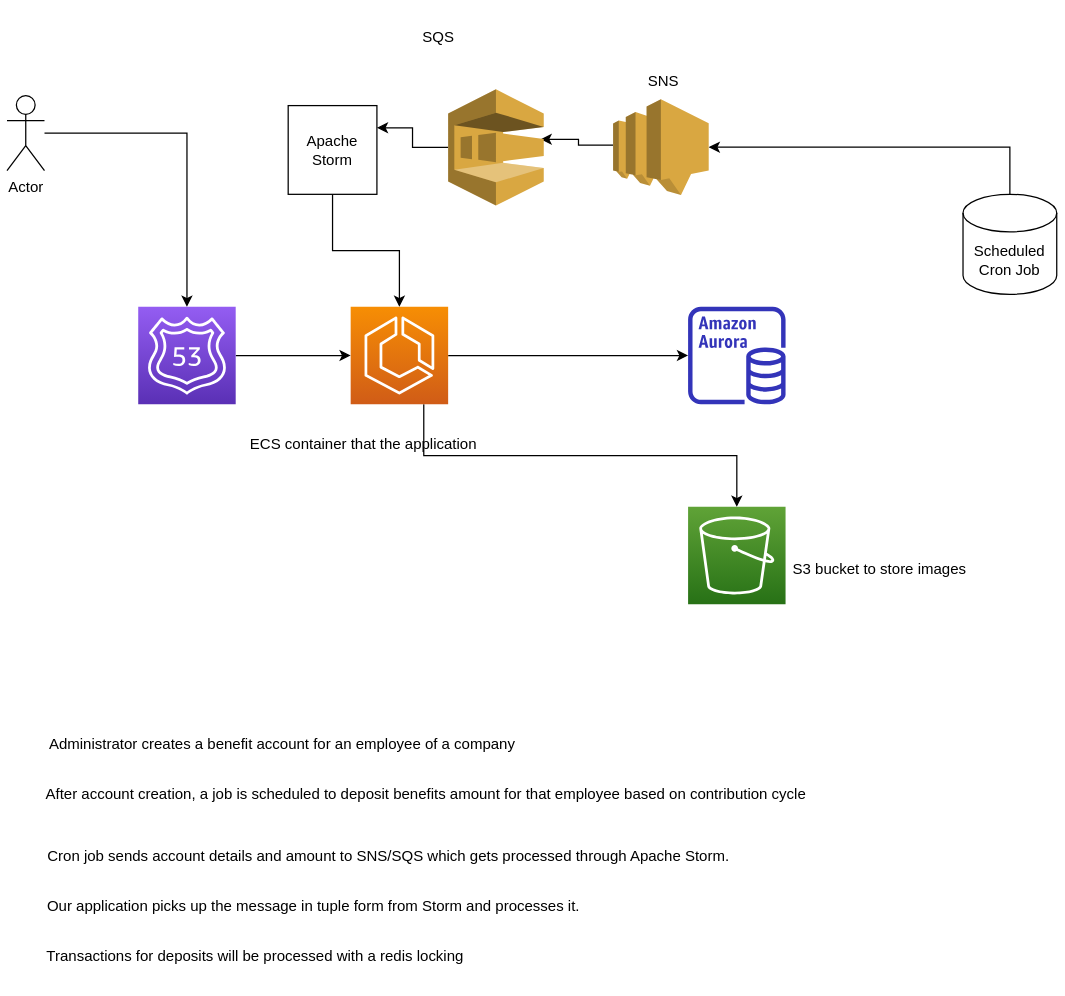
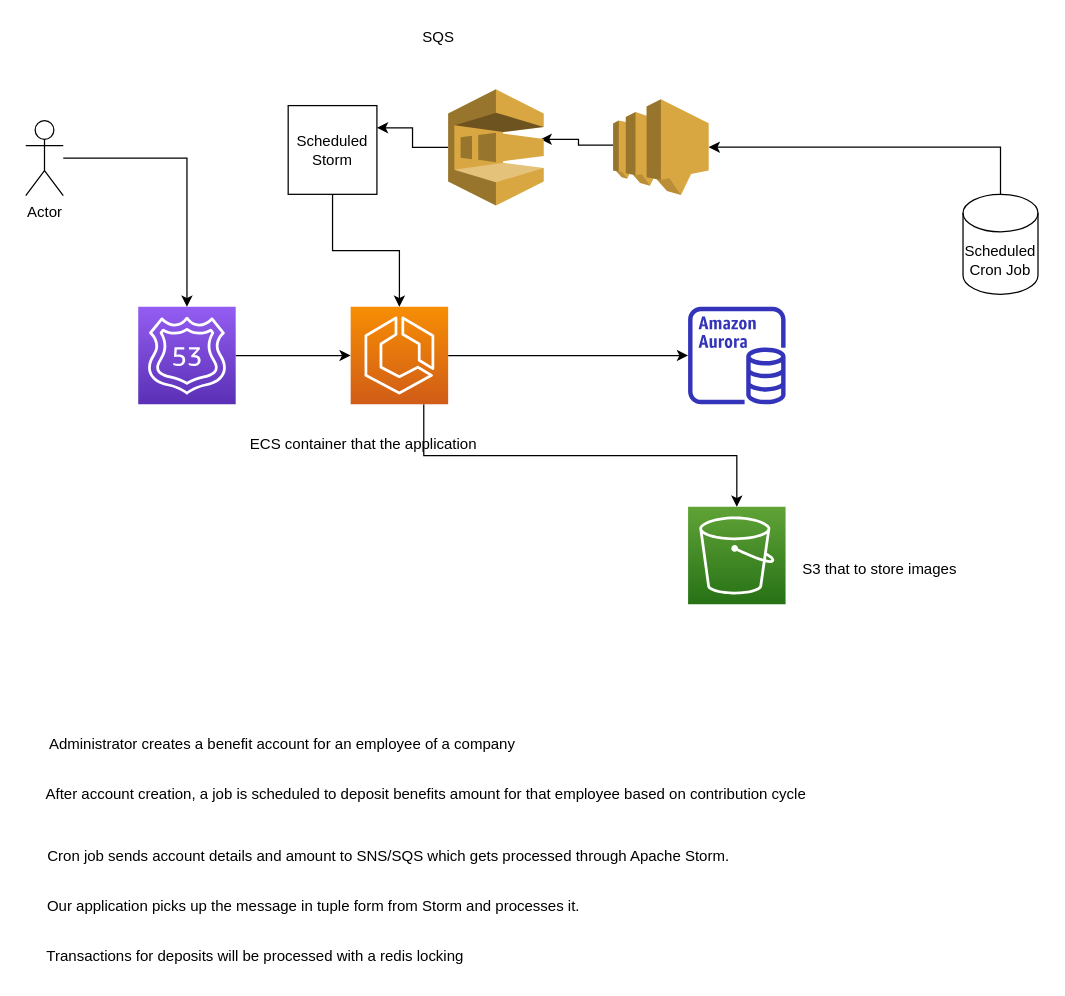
(663, 82) -> none
(26, 133) -> (44, 158)
(333, 151) -> (333, 151)
(1010, 244) -> (1001, 244)
(880, 569) -> (880, 569)
